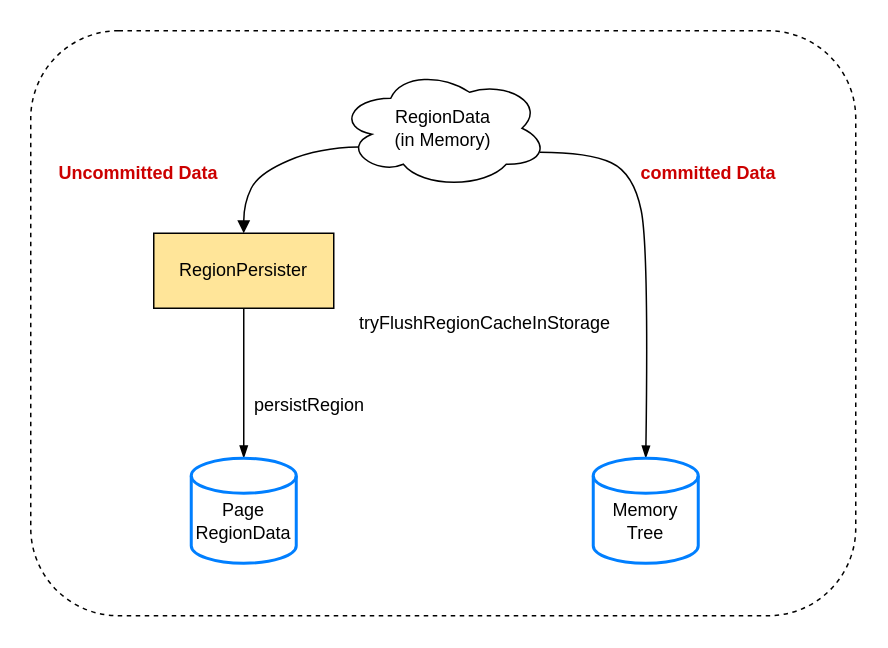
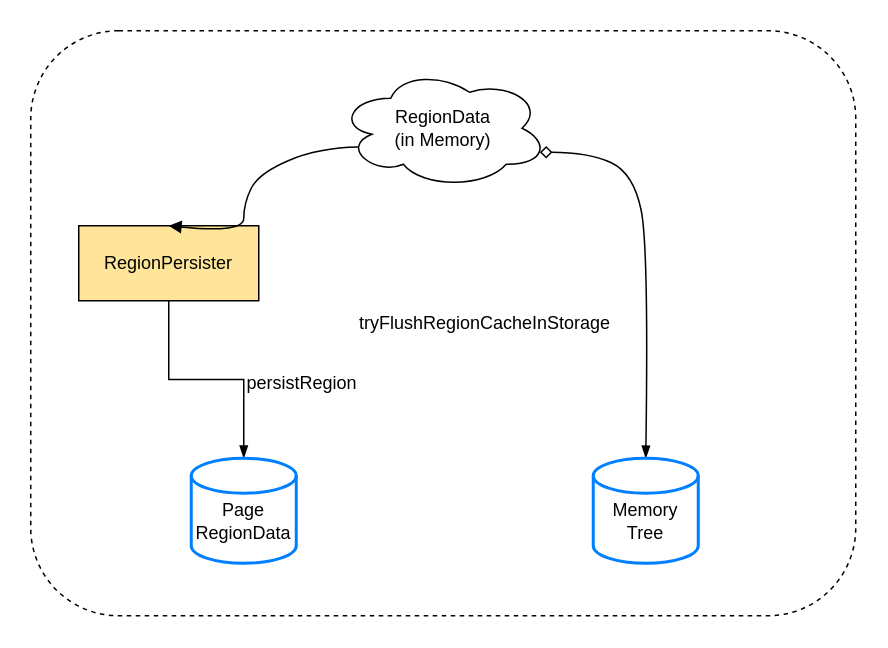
(546, 152) -> (552, 152)
(139, 173) -> none
(709, 173) -> none
(244, 271) -> (169, 263)
(310, 406) -> (302, 383)
